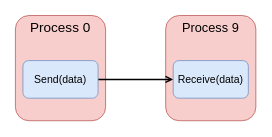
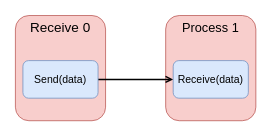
(210, 28) -> (210, 28)
(60, 29) -> (60, 29)
